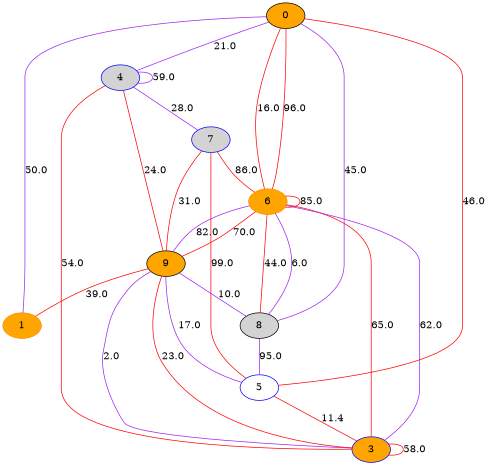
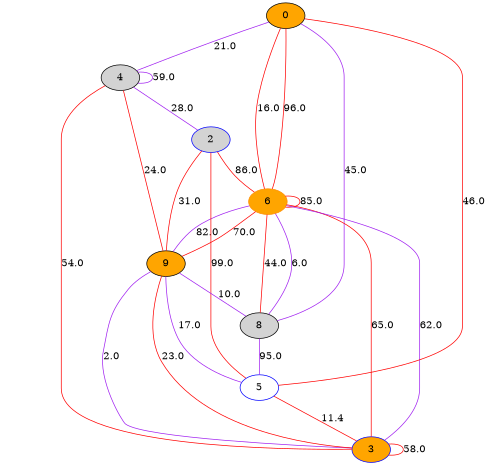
(120, 78) -> (120, 78)
(211, 140) -> (211, 140)
(22, 326) -> none
